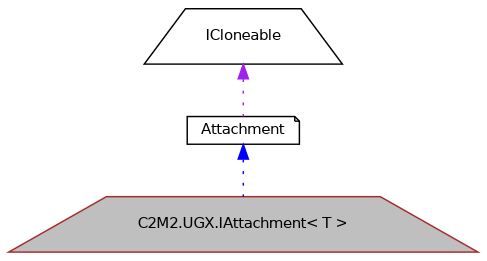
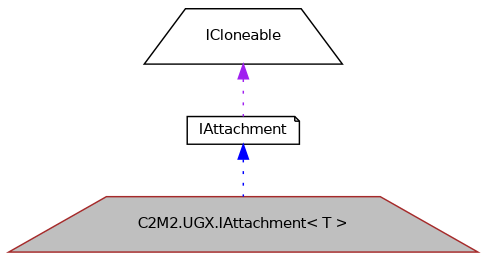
(243, 130) -> (243, 130)
